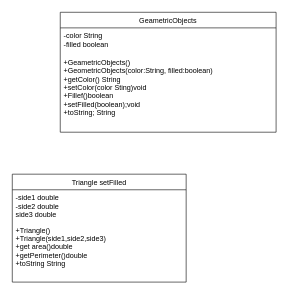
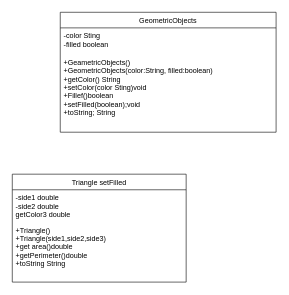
(168, 20) -> (168, 20)
(87, 36) -> (85, 36)
(39, 198) -> (39, 198)
